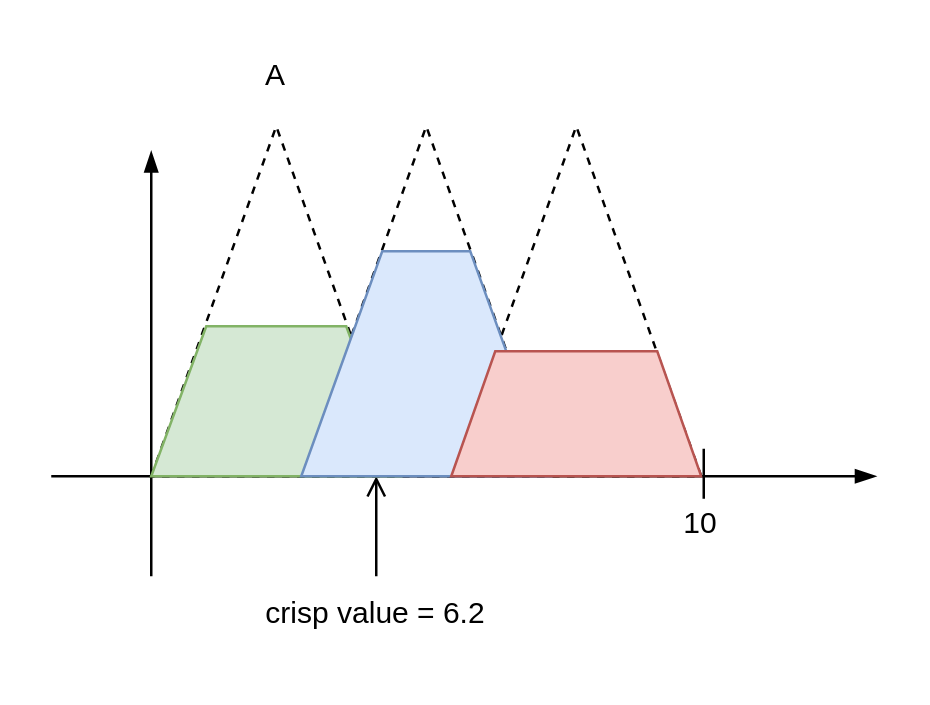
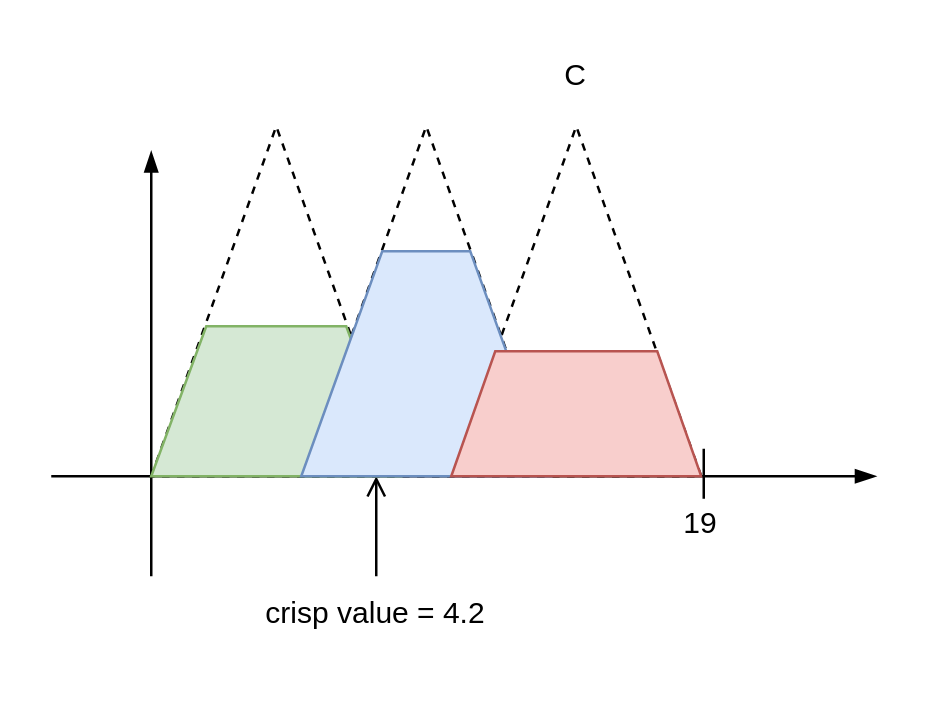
(276, 76) -> none
none -> (576, 76)
(701, 524) -> (701, 524)
(376, 614) -> (376, 614)
